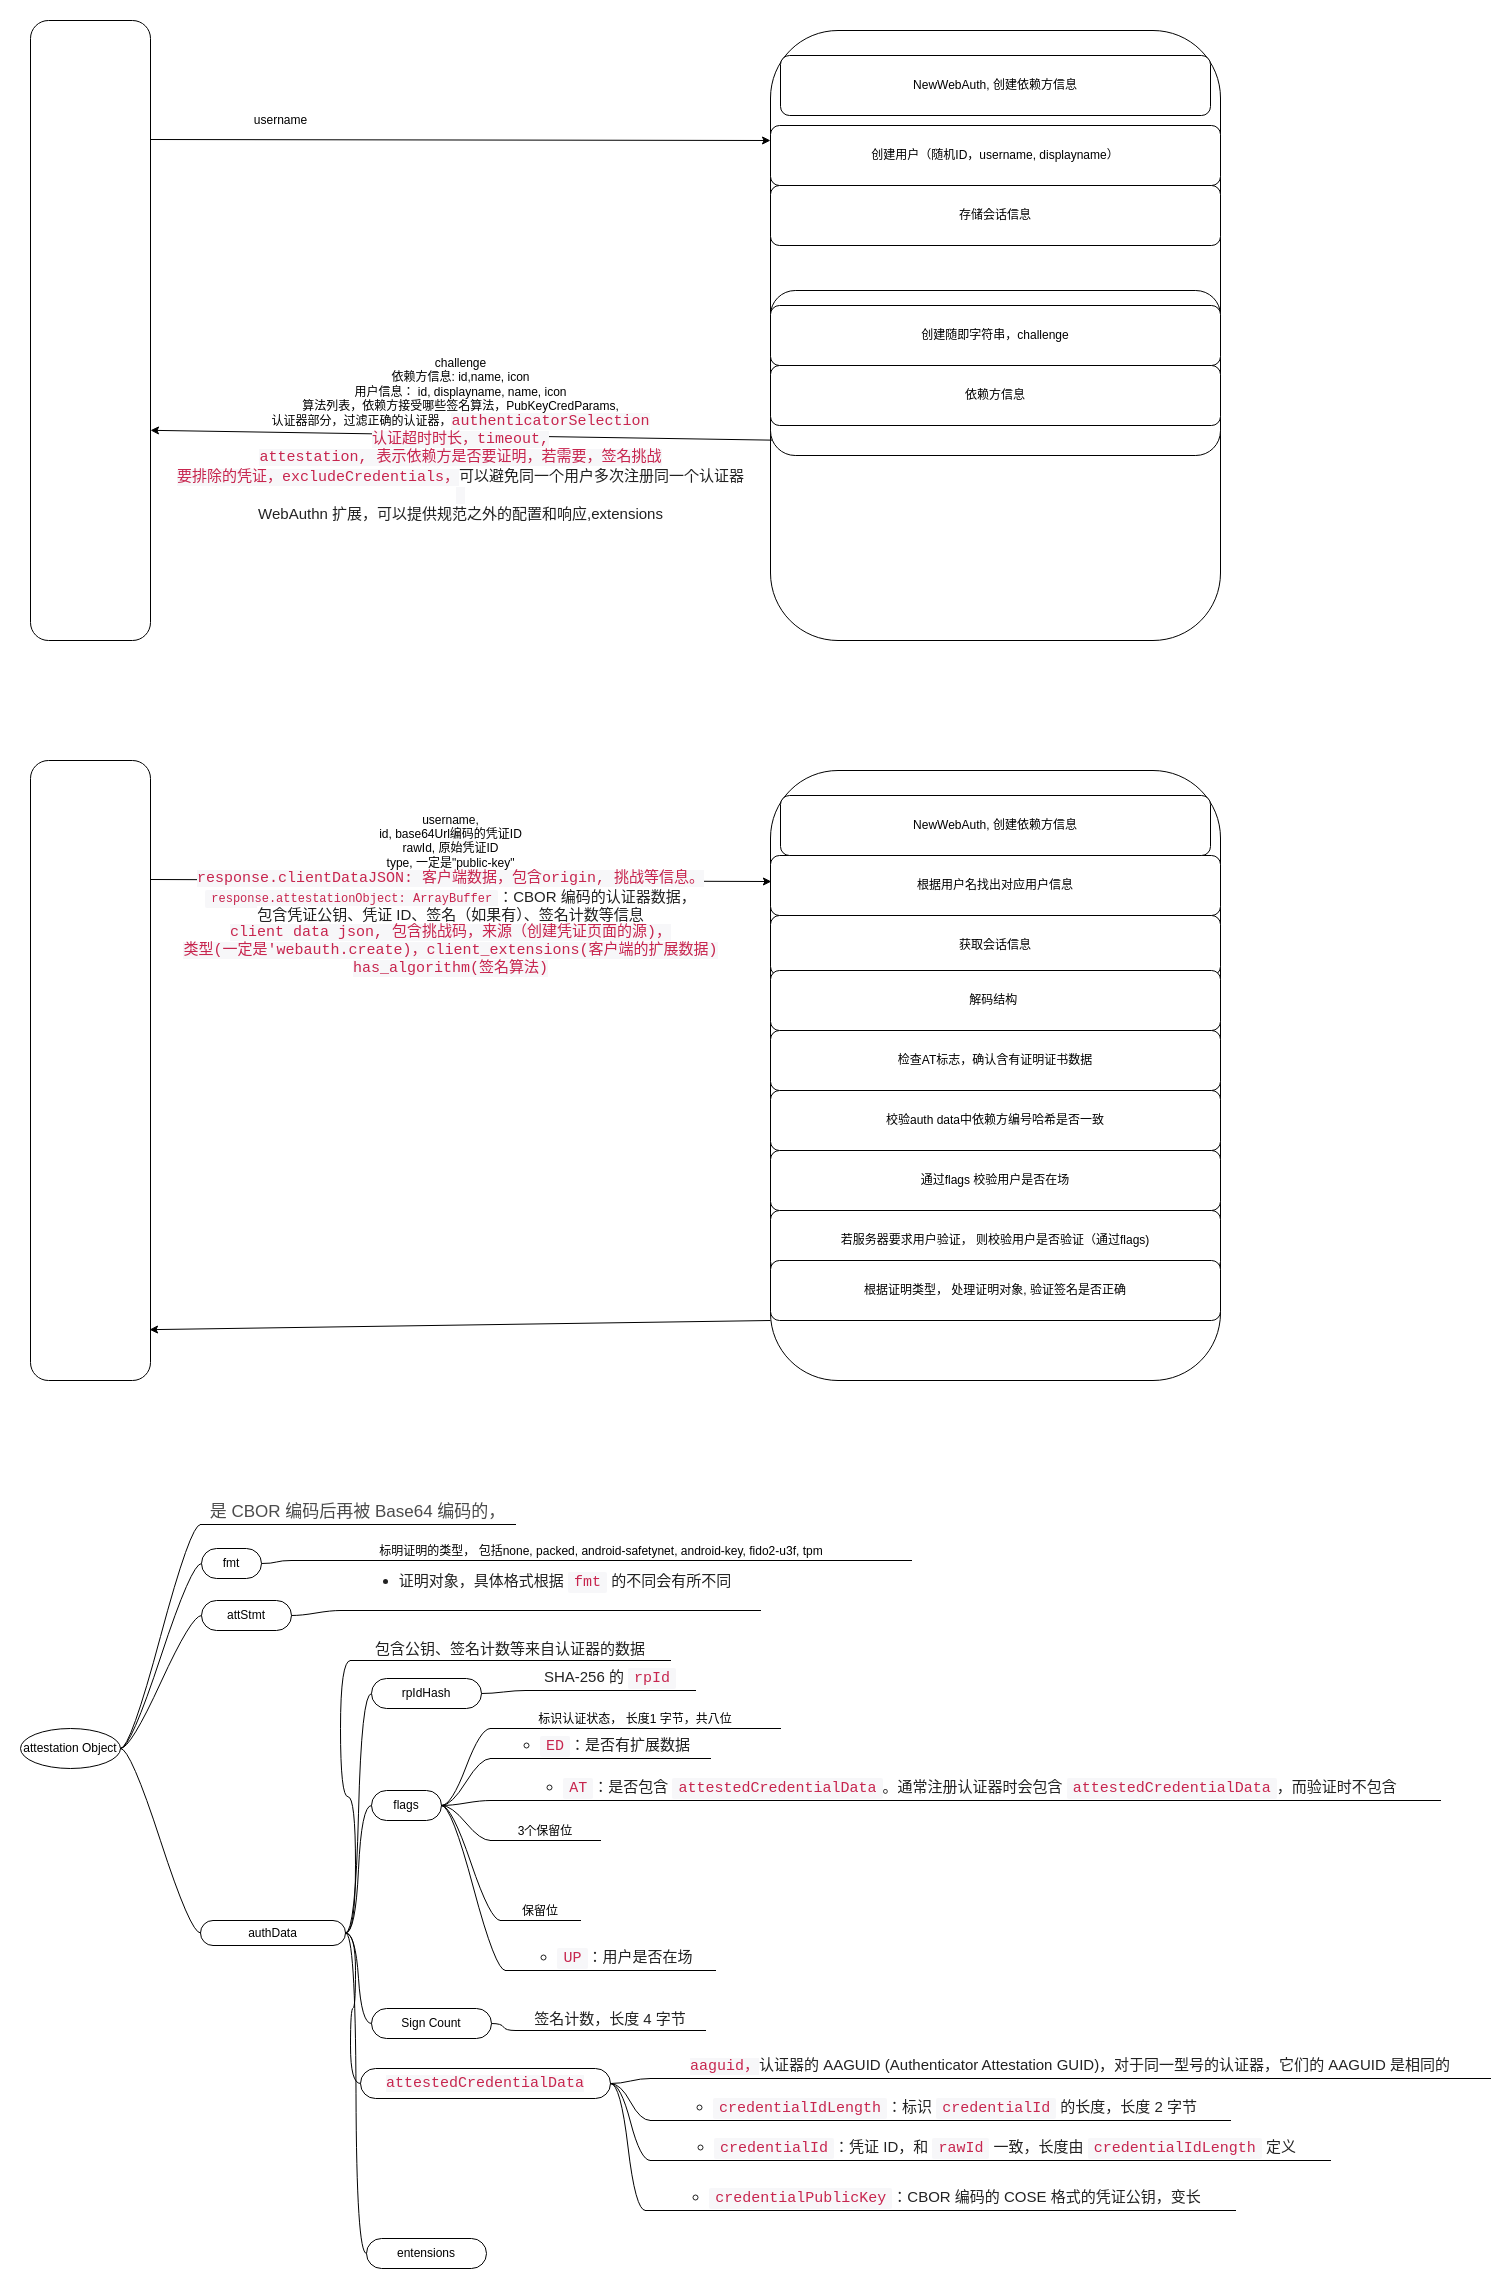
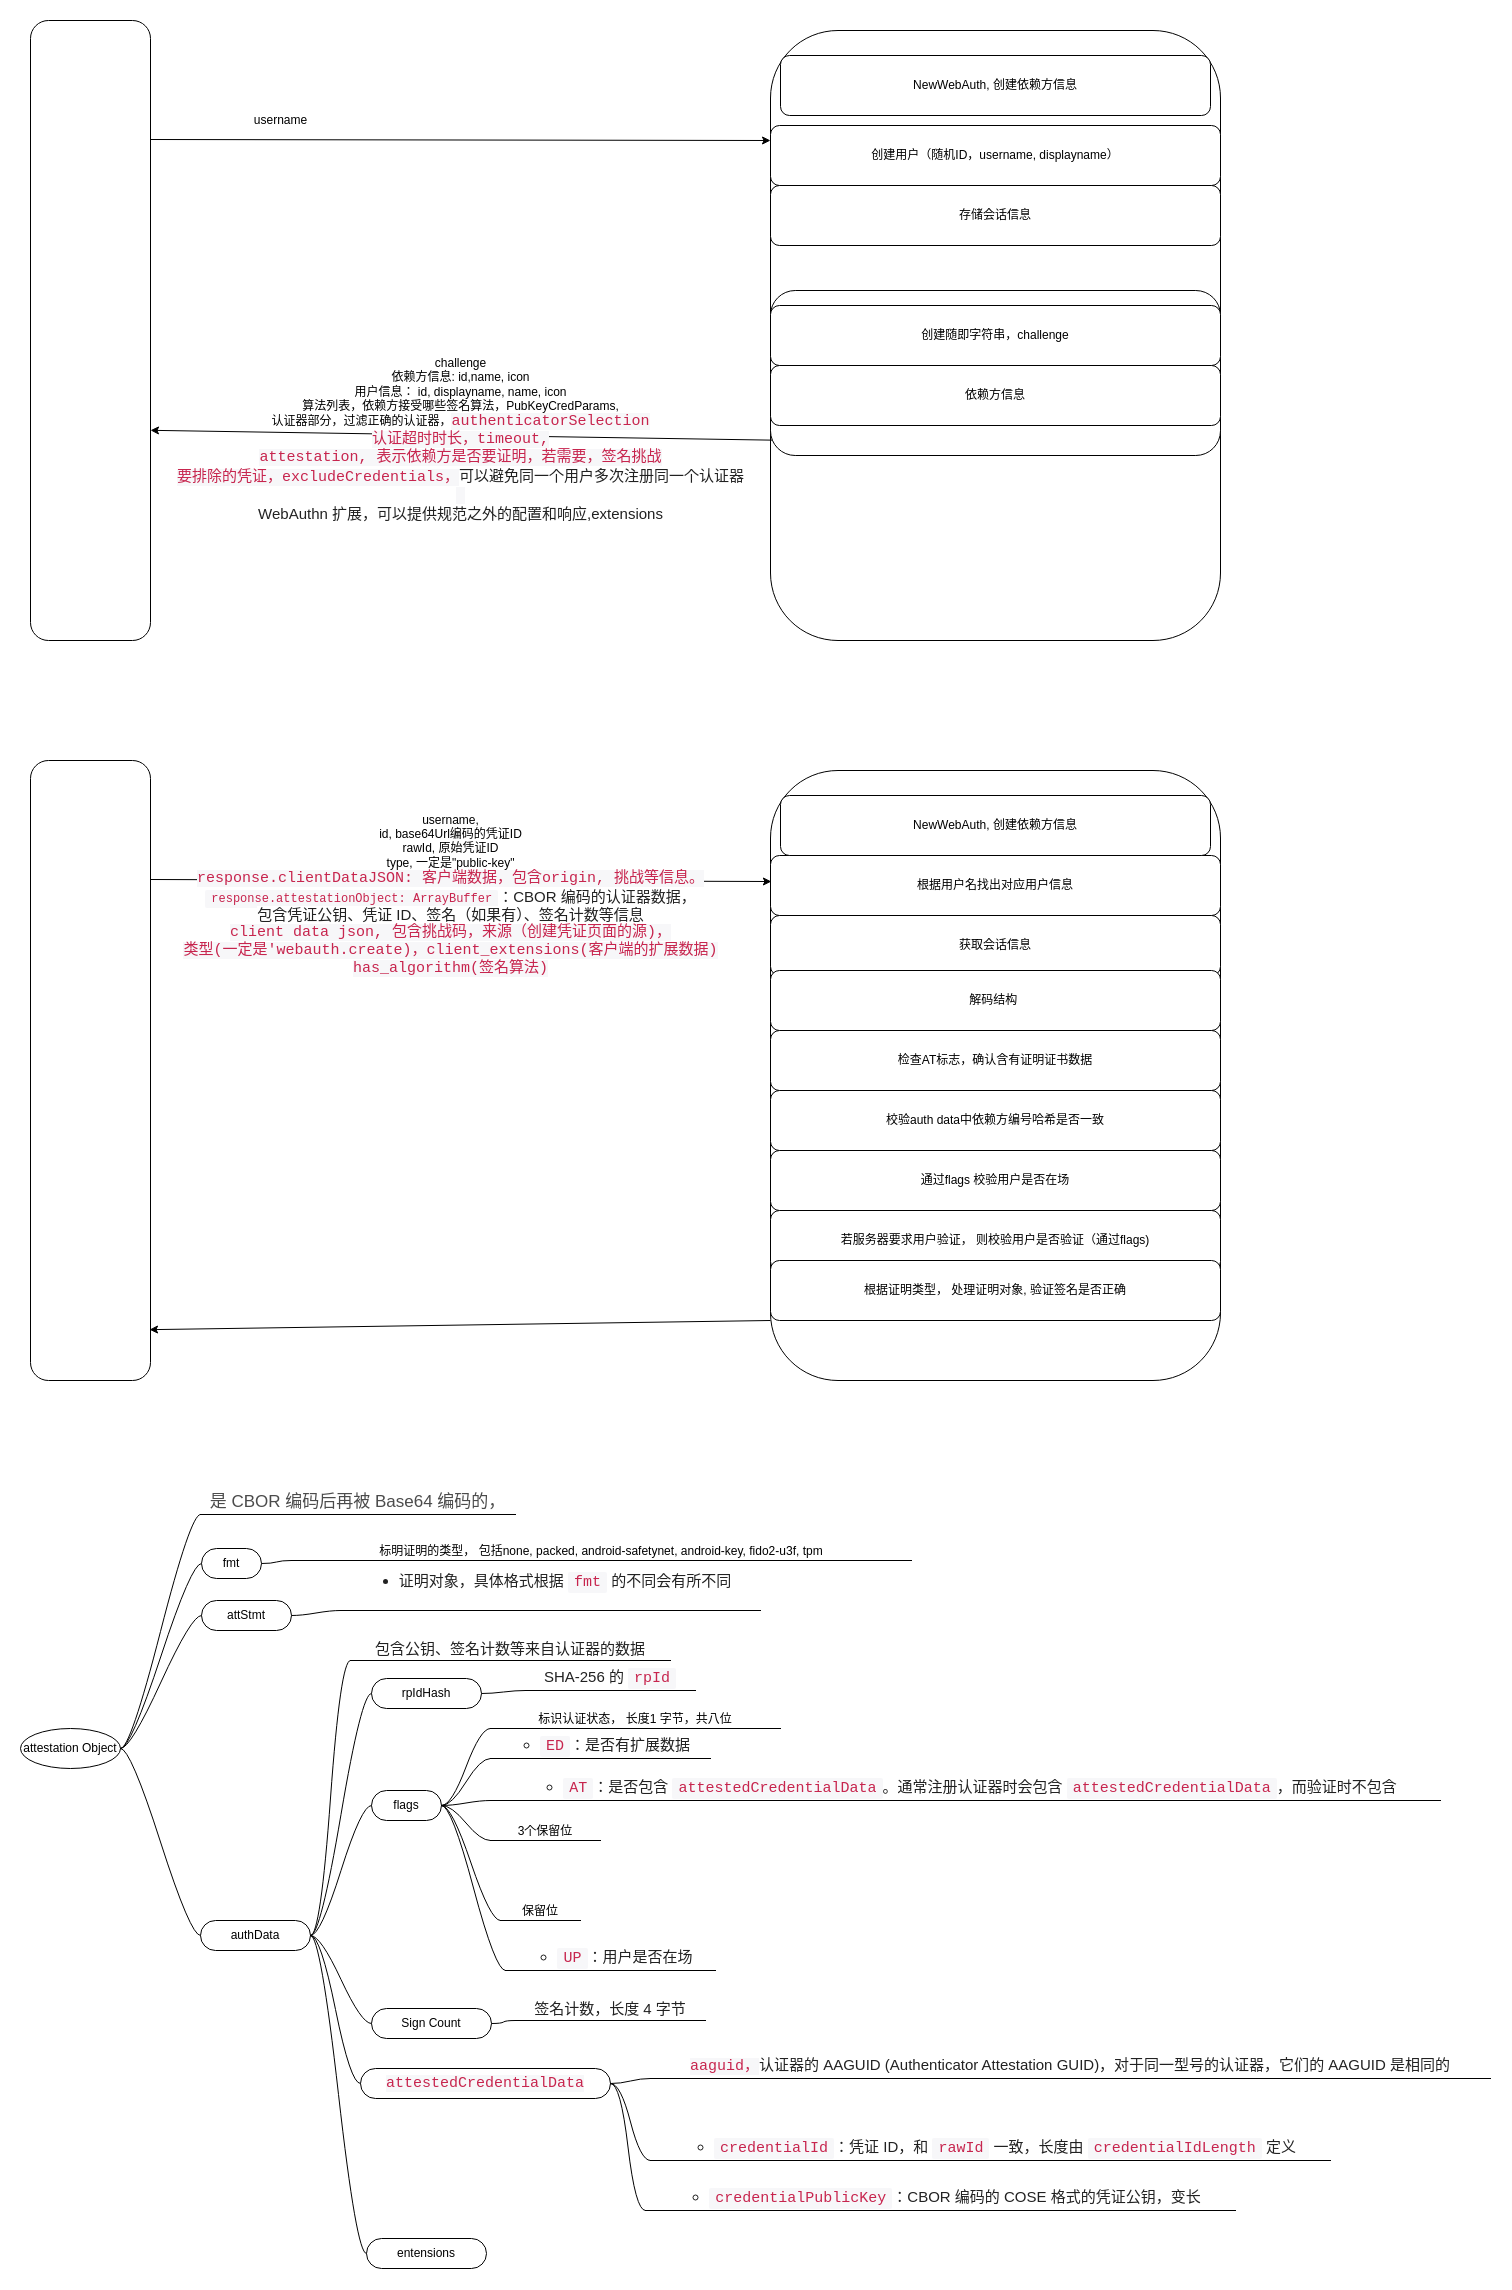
(358, 1515) -> (358, 1505)
(273, 1933) -> (256, 1936)
(611, 2016) -> (611, 2011)
(632, 2105) -> none
(941, 2106) -> none
